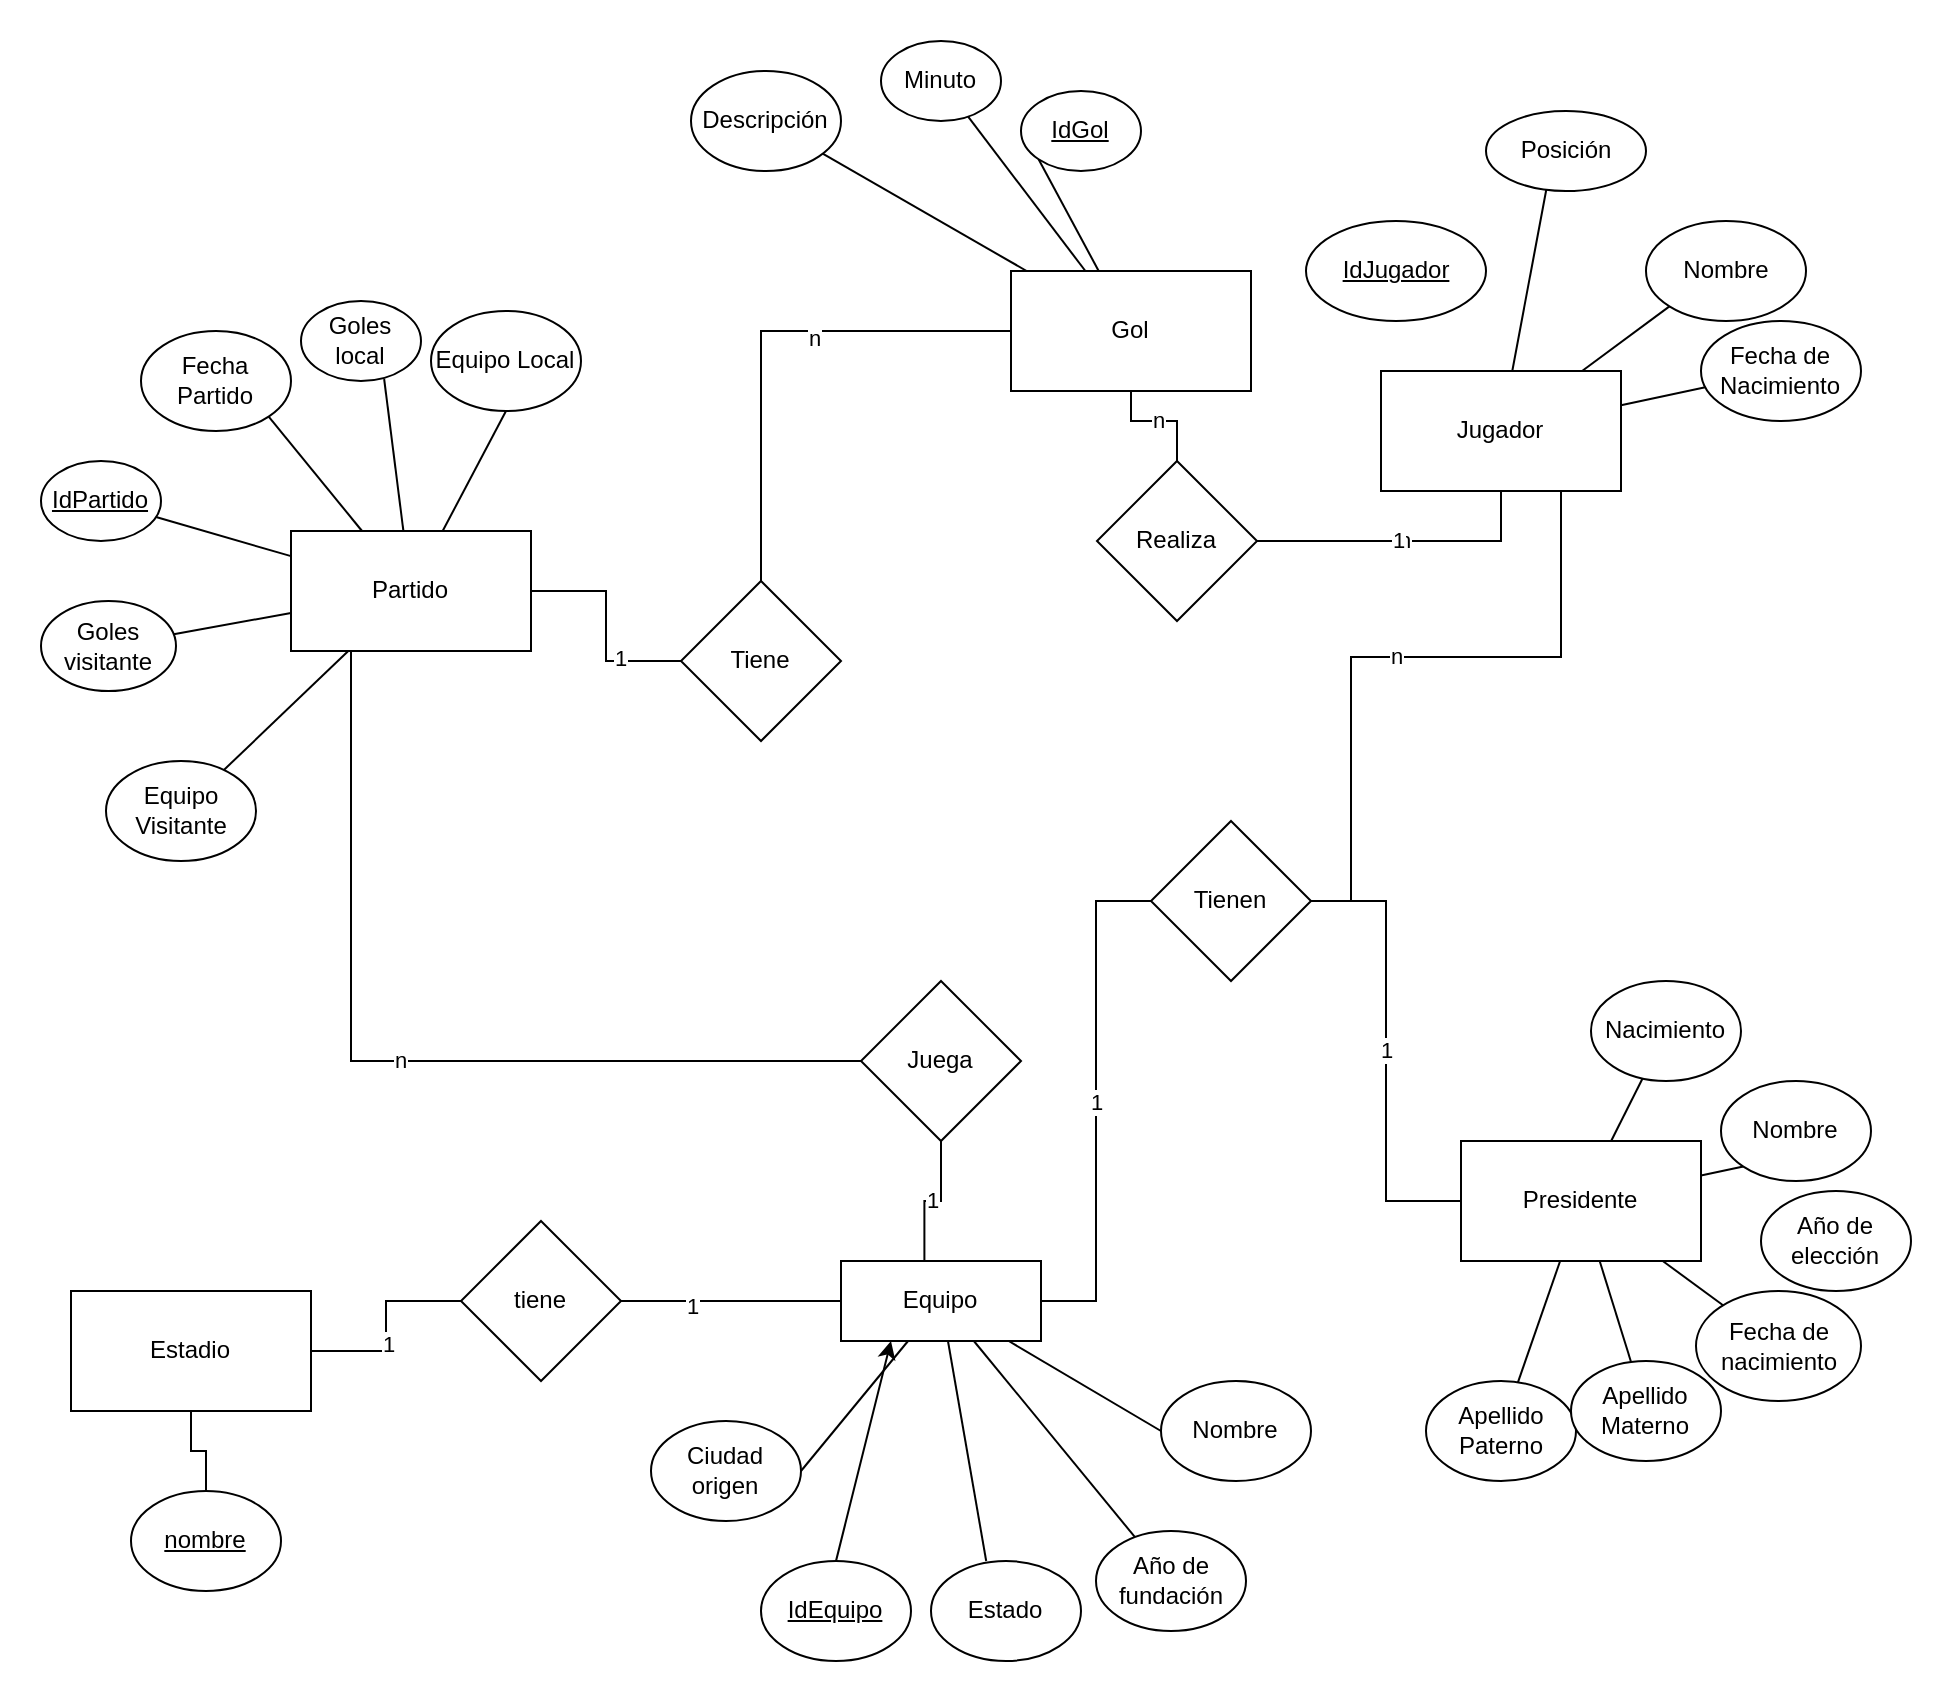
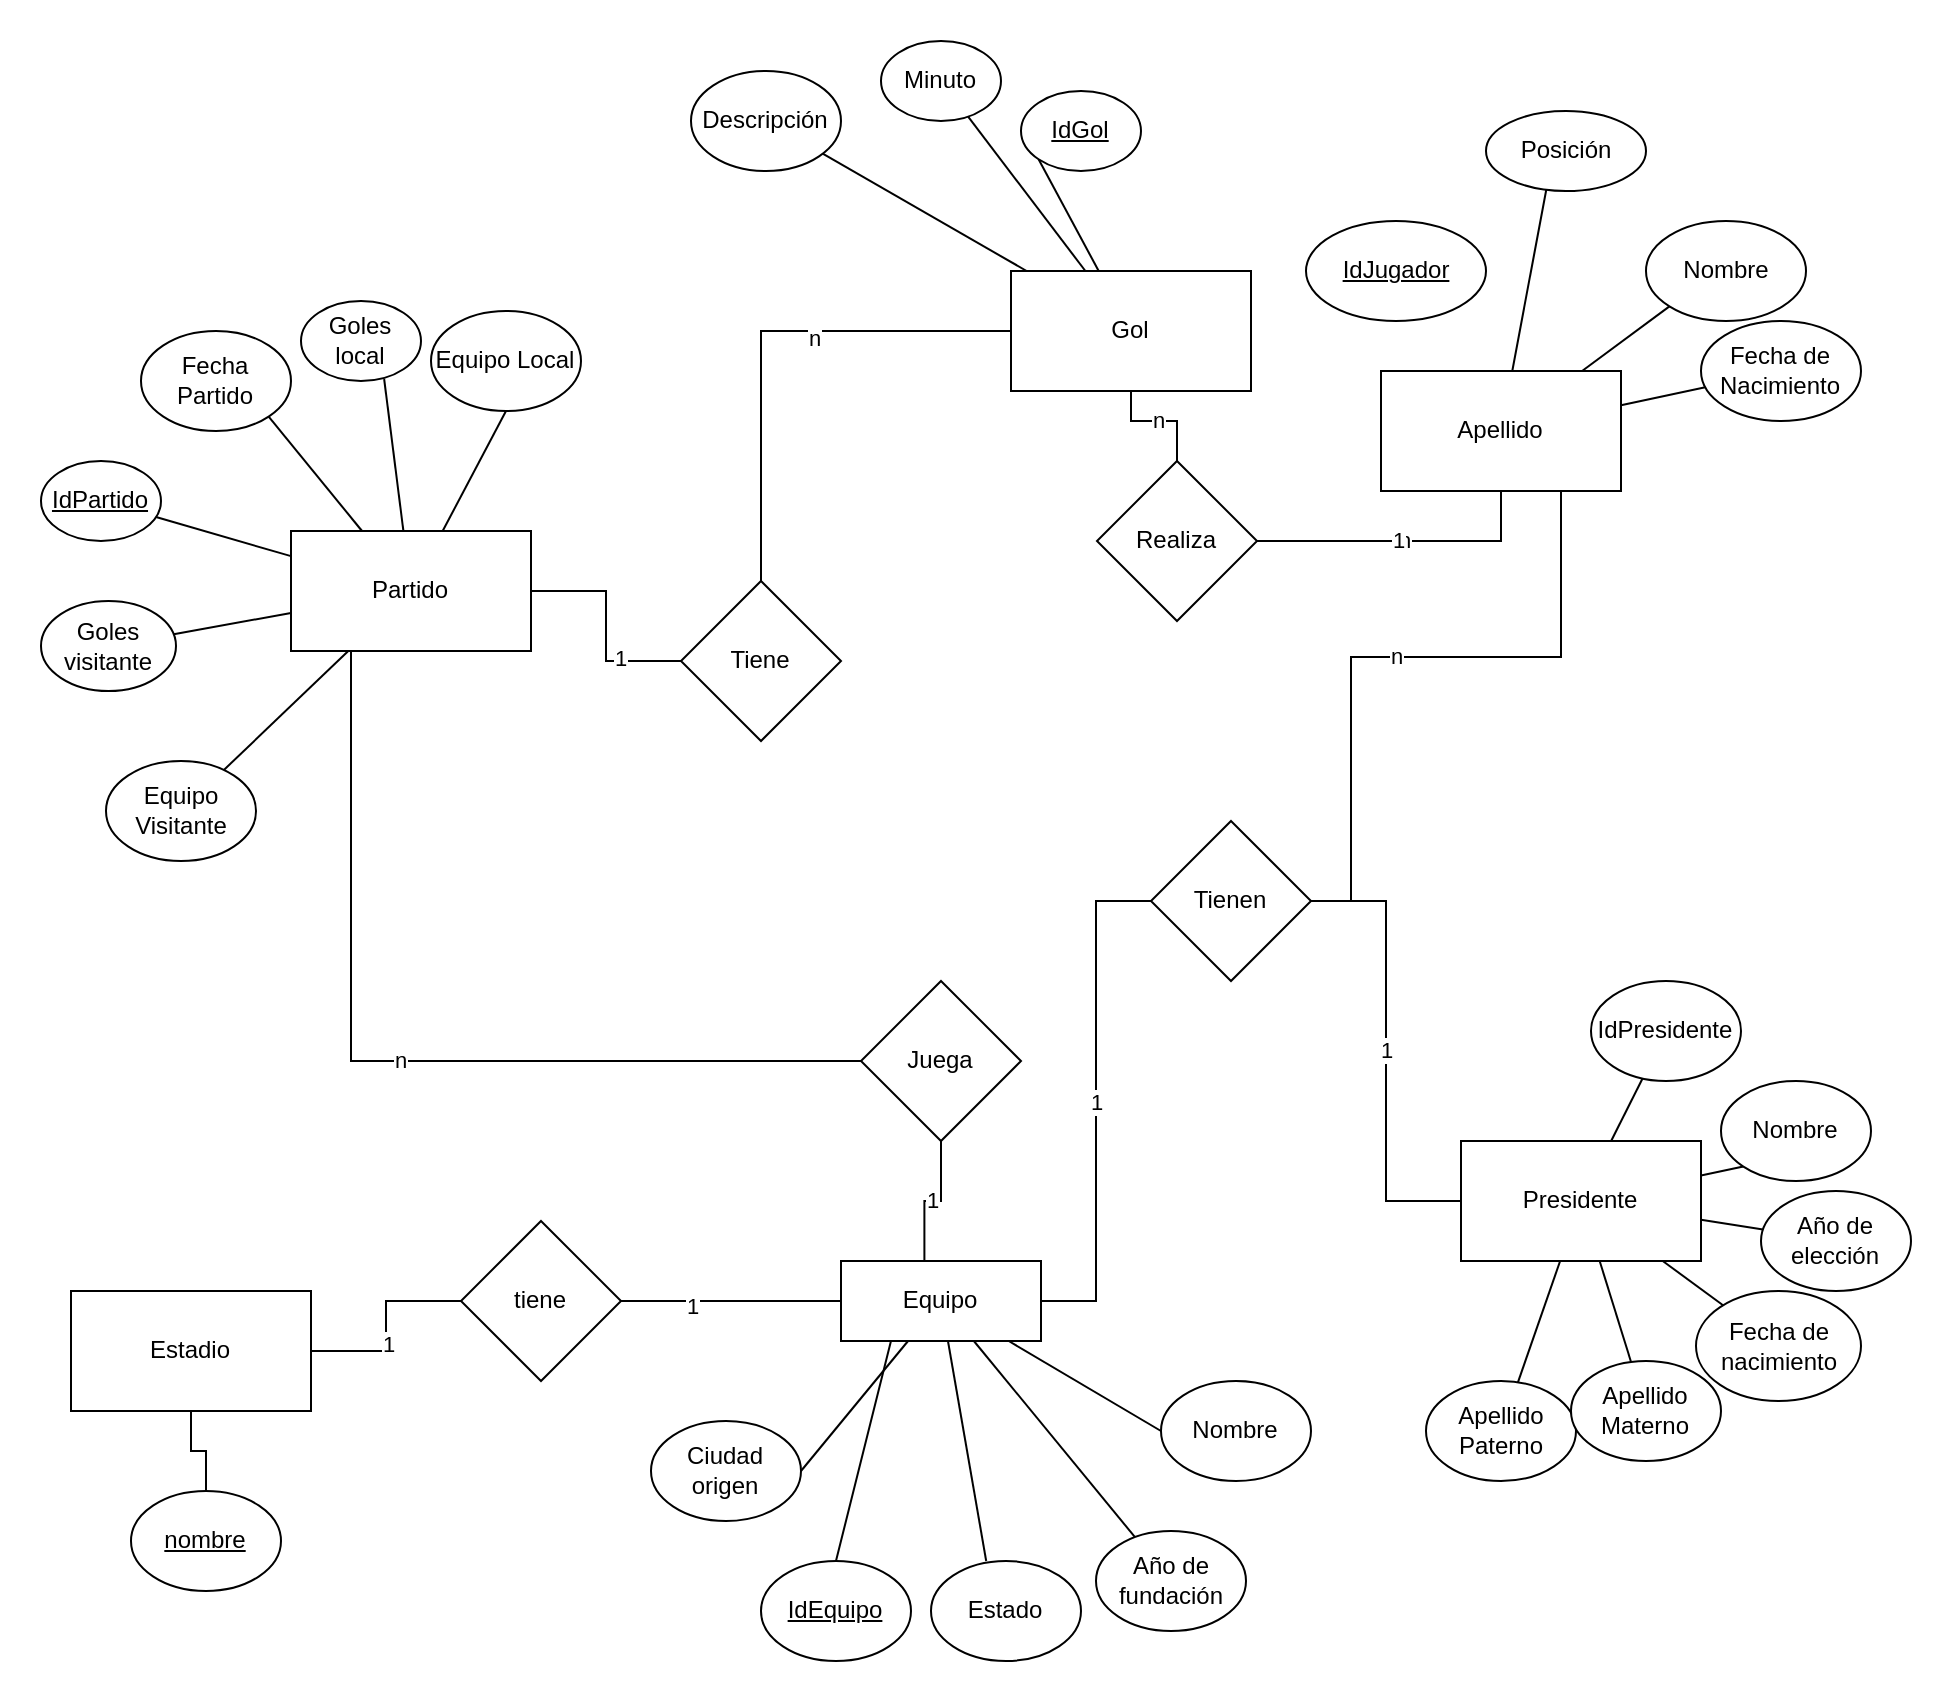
(1501, 431) -> (1501, 431)
(1666, 1031) -> (1666, 1031)
none -> (1732, 1225)
(887, 1355) -> (889, 1350)
